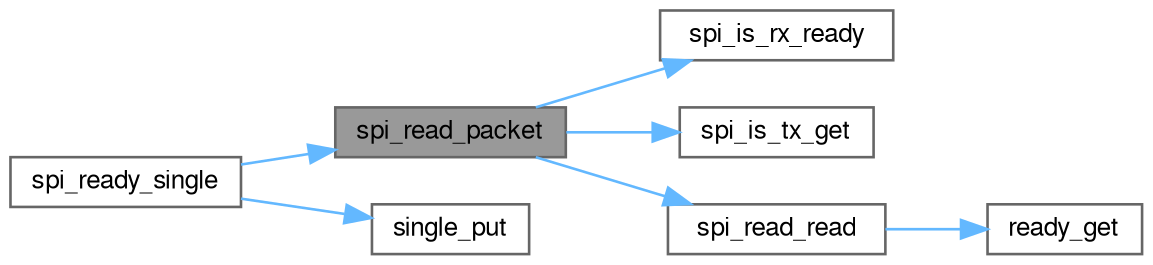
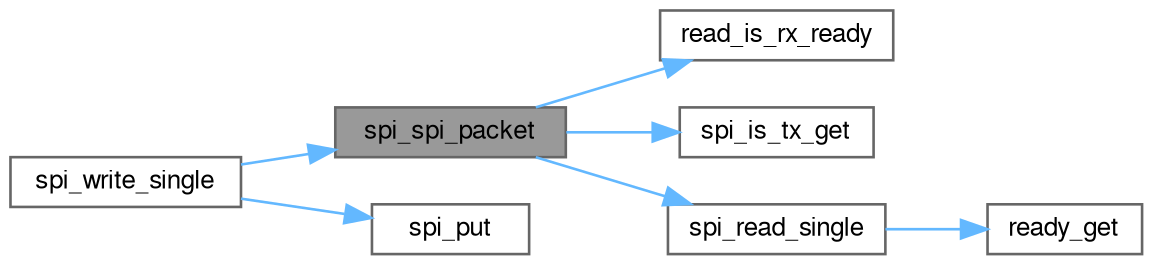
(777, 35) -> (777, 35)
(451, 132) -> (451, 132)
(126, 182) -> (126, 182)
(451, 229) -> (451, 229)
(777, 229) -> (777, 229)
